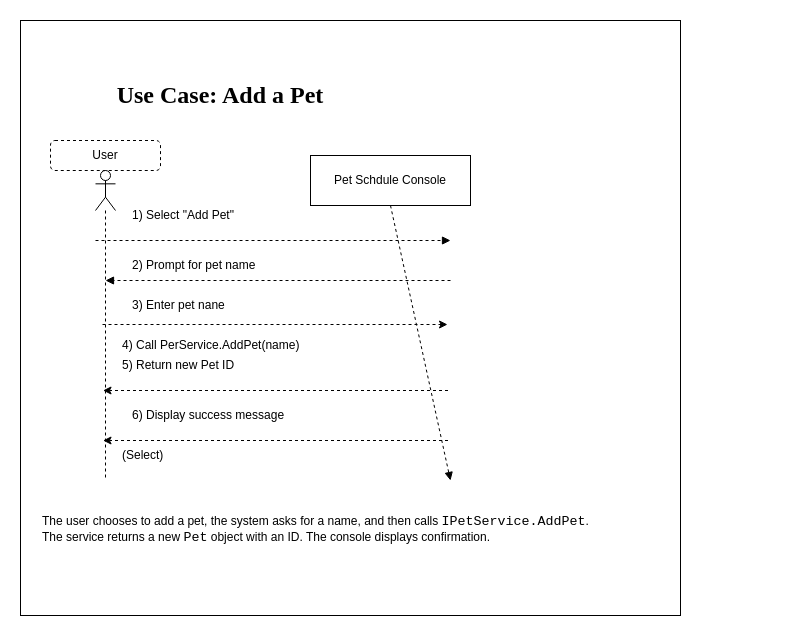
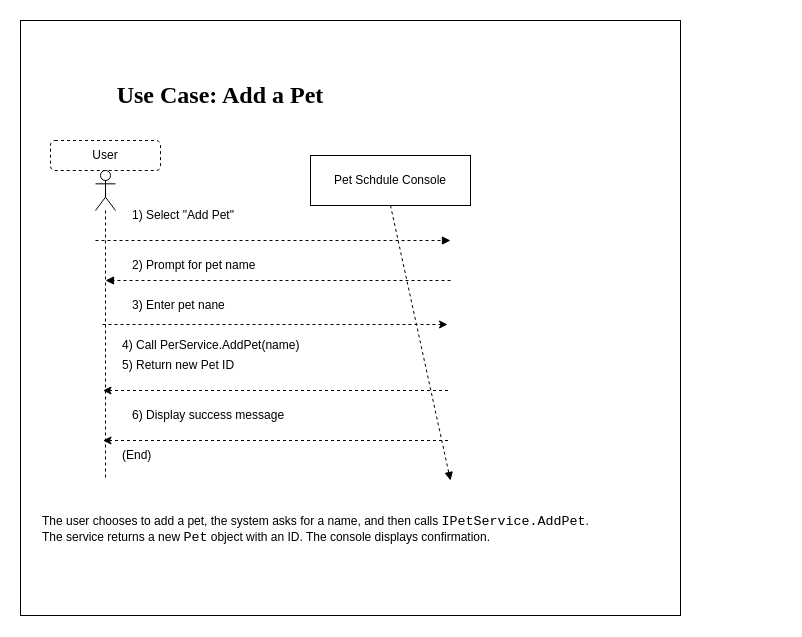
(148, 456) -> (139, 456)
